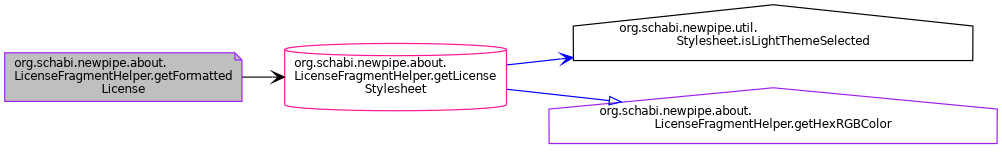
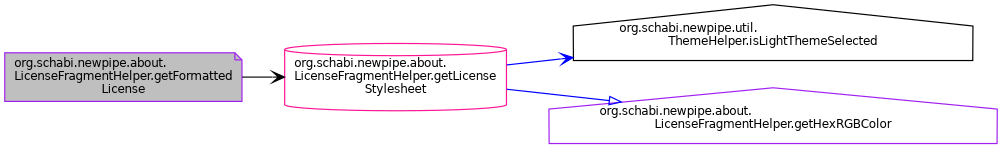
(773, 36) -> (773, 36)
